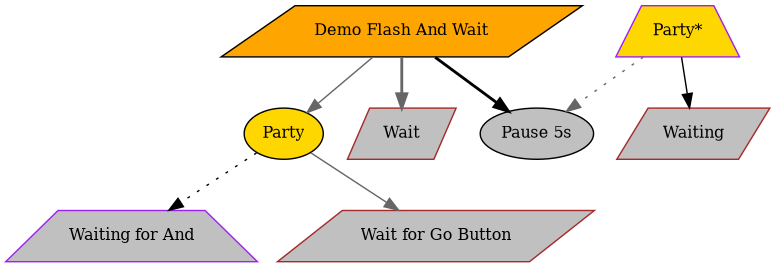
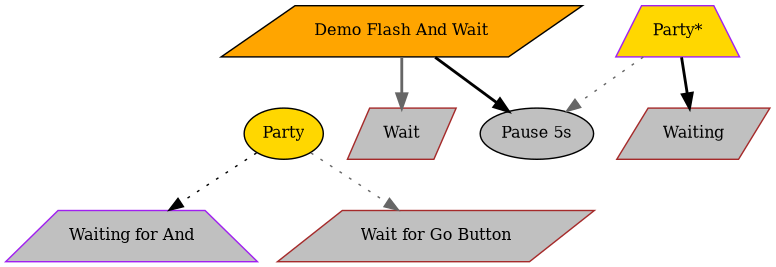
(684, 76) -> (684, 76)
(345, 80) -> none
(349, 178) -> (349, 178)
